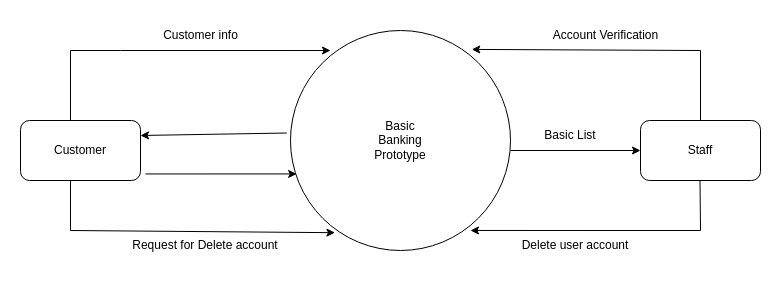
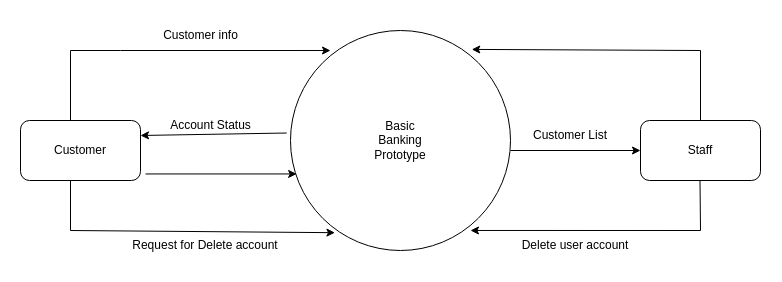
(606, 36) -> none
none -> (211, 126)
(571, 136) -> (571, 136)
